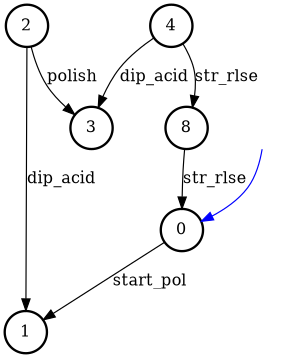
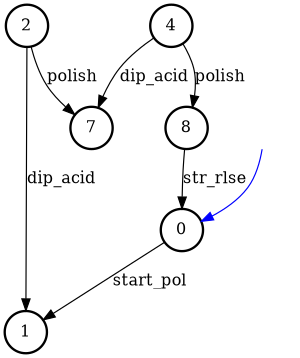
(227, 77) -> (220, 77)
(92, 128) -> (92, 128)
